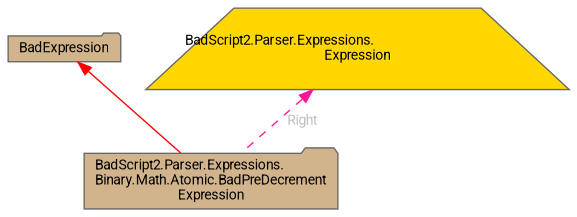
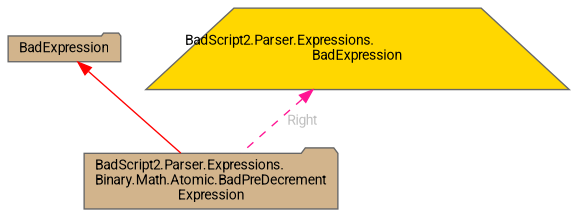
(358, 49) -> (358, 49)
